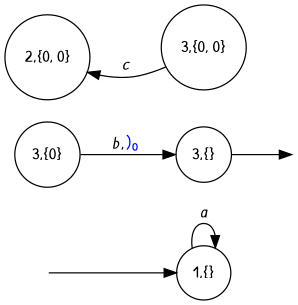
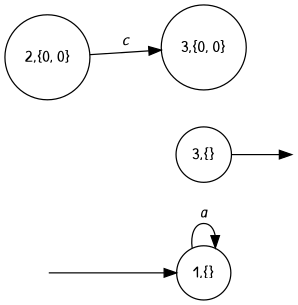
(133, 77) -> (119, 53)
(47, 155) -> none
